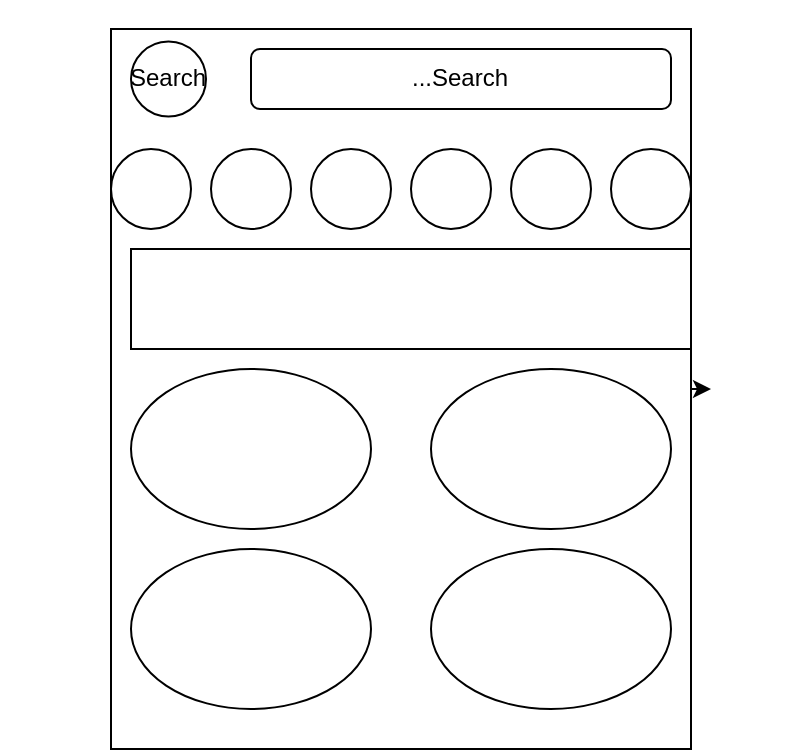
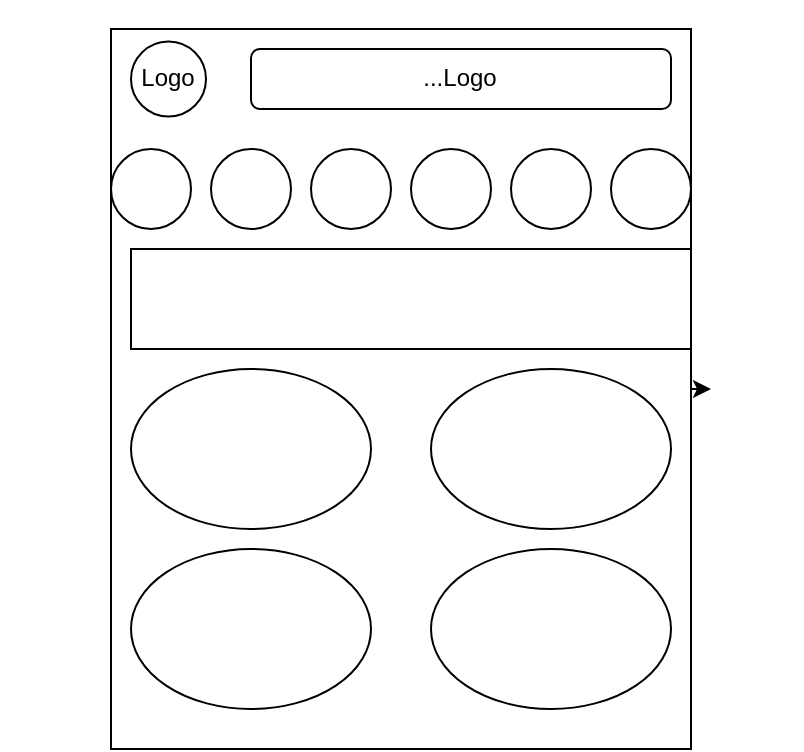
(169, 79) -> (169, 79)
(461, 79) -> (461, 79)
